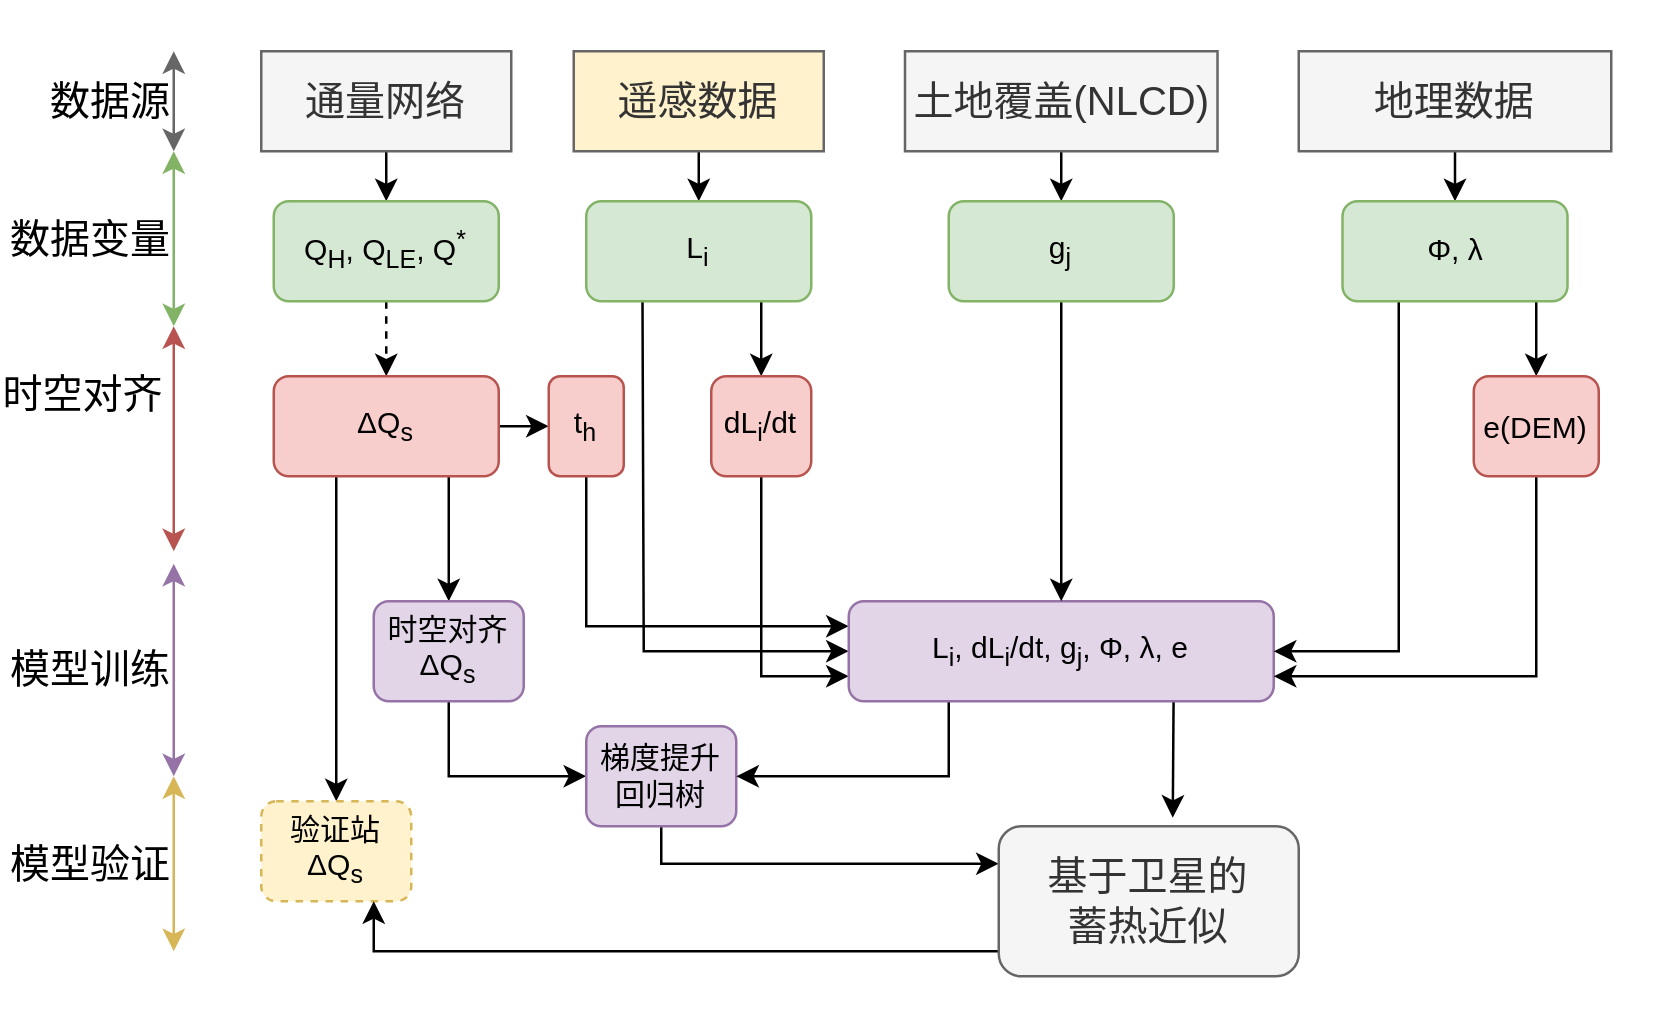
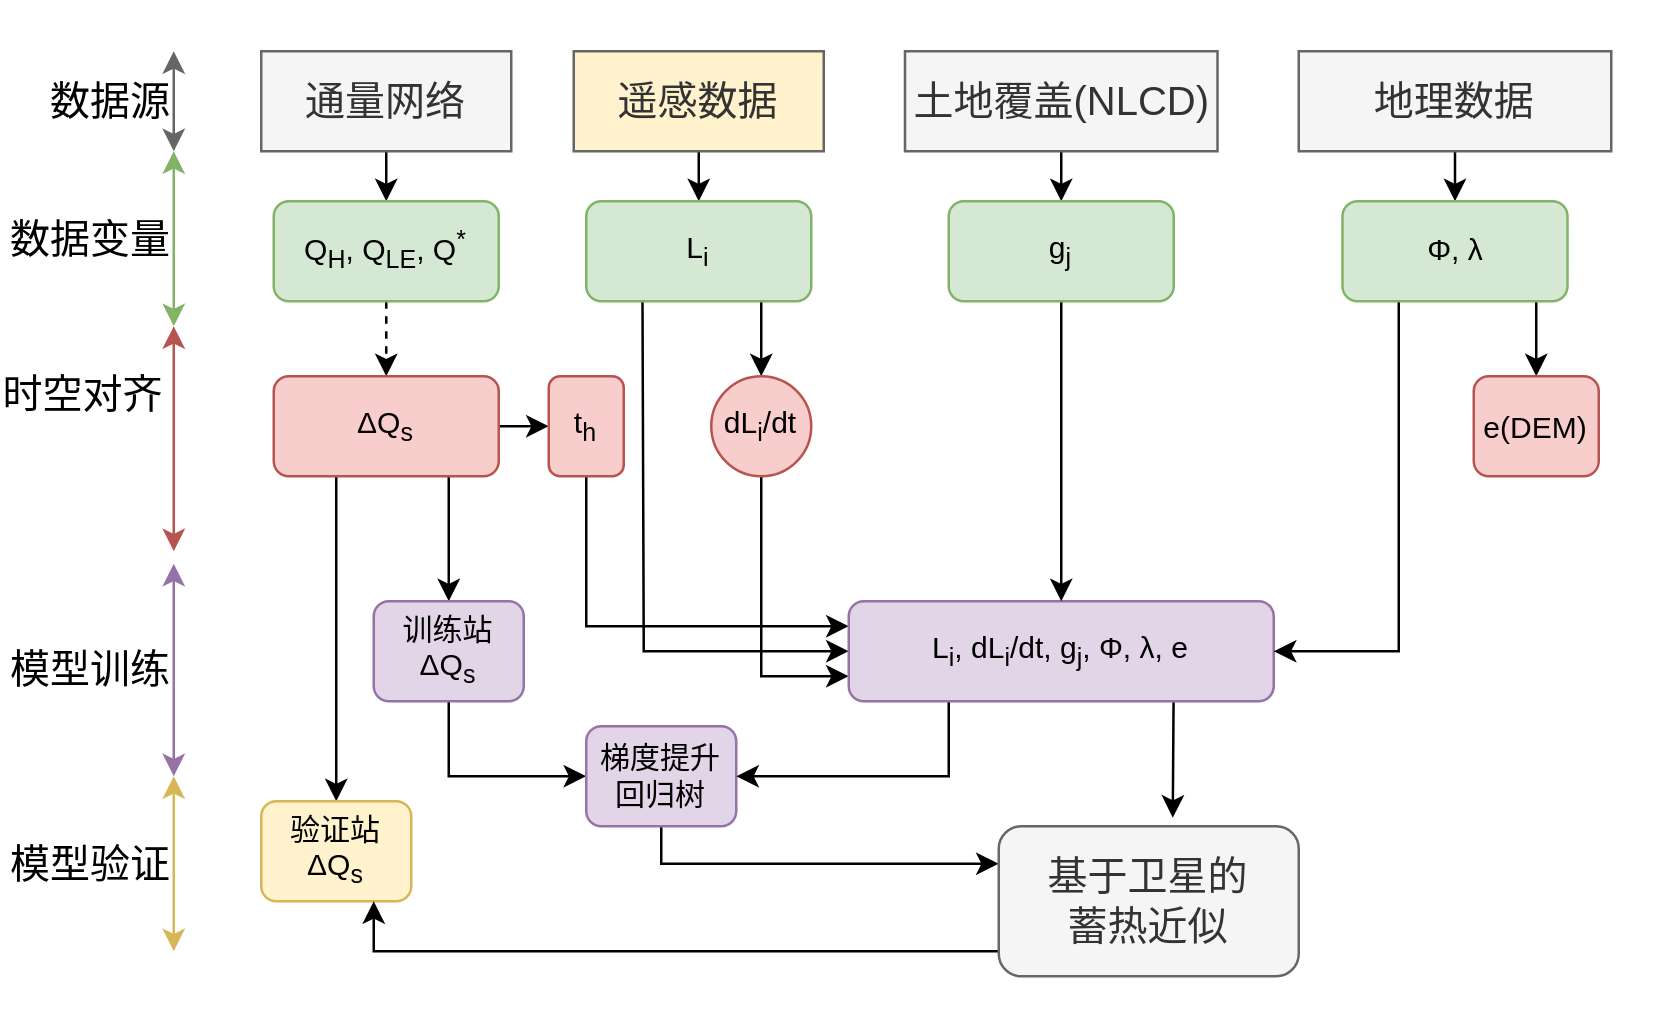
(761, 426) -> (761, 426)
(449, 651) -> (449, 651)
(1513, 676) -> none
(336, 851) -> (336, 851)
